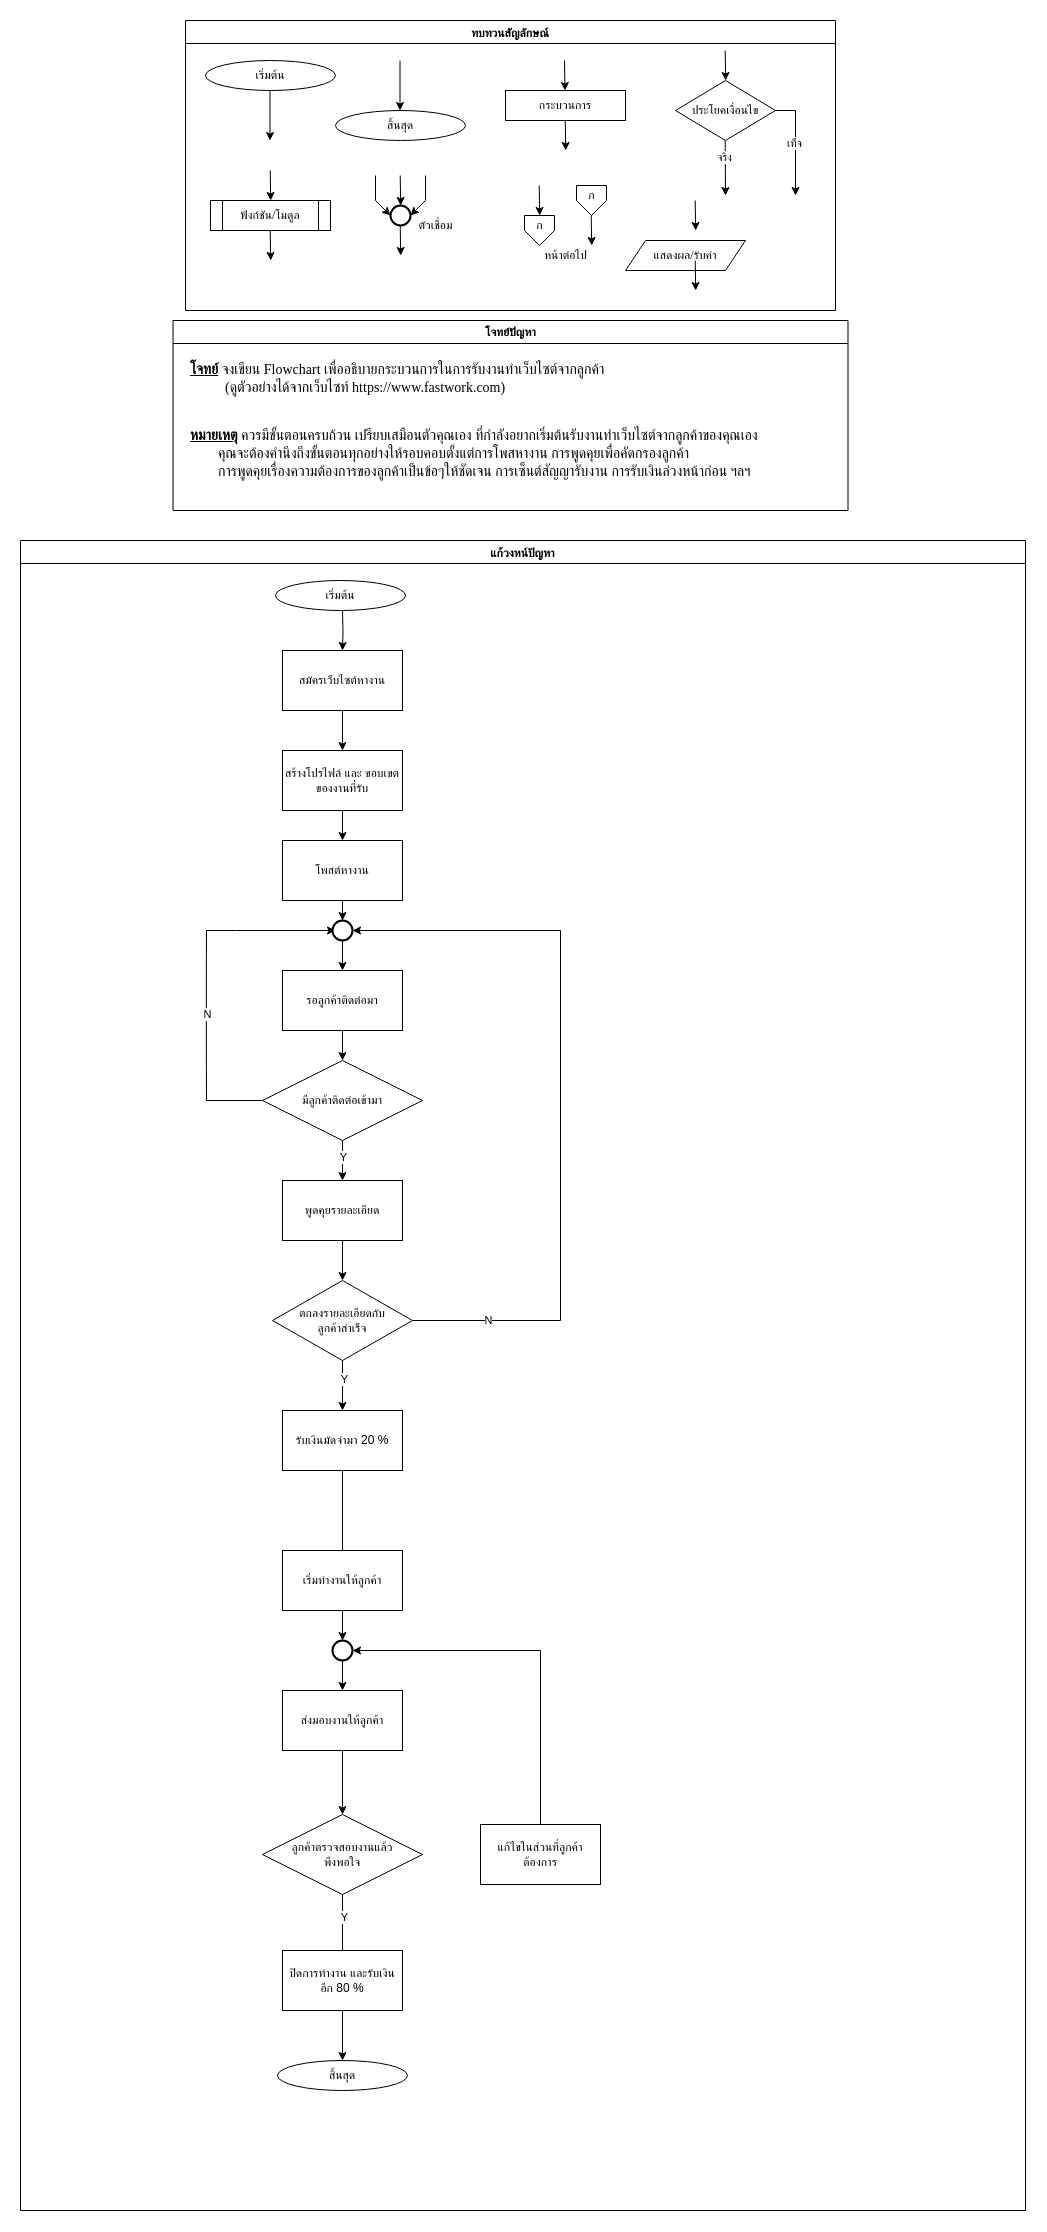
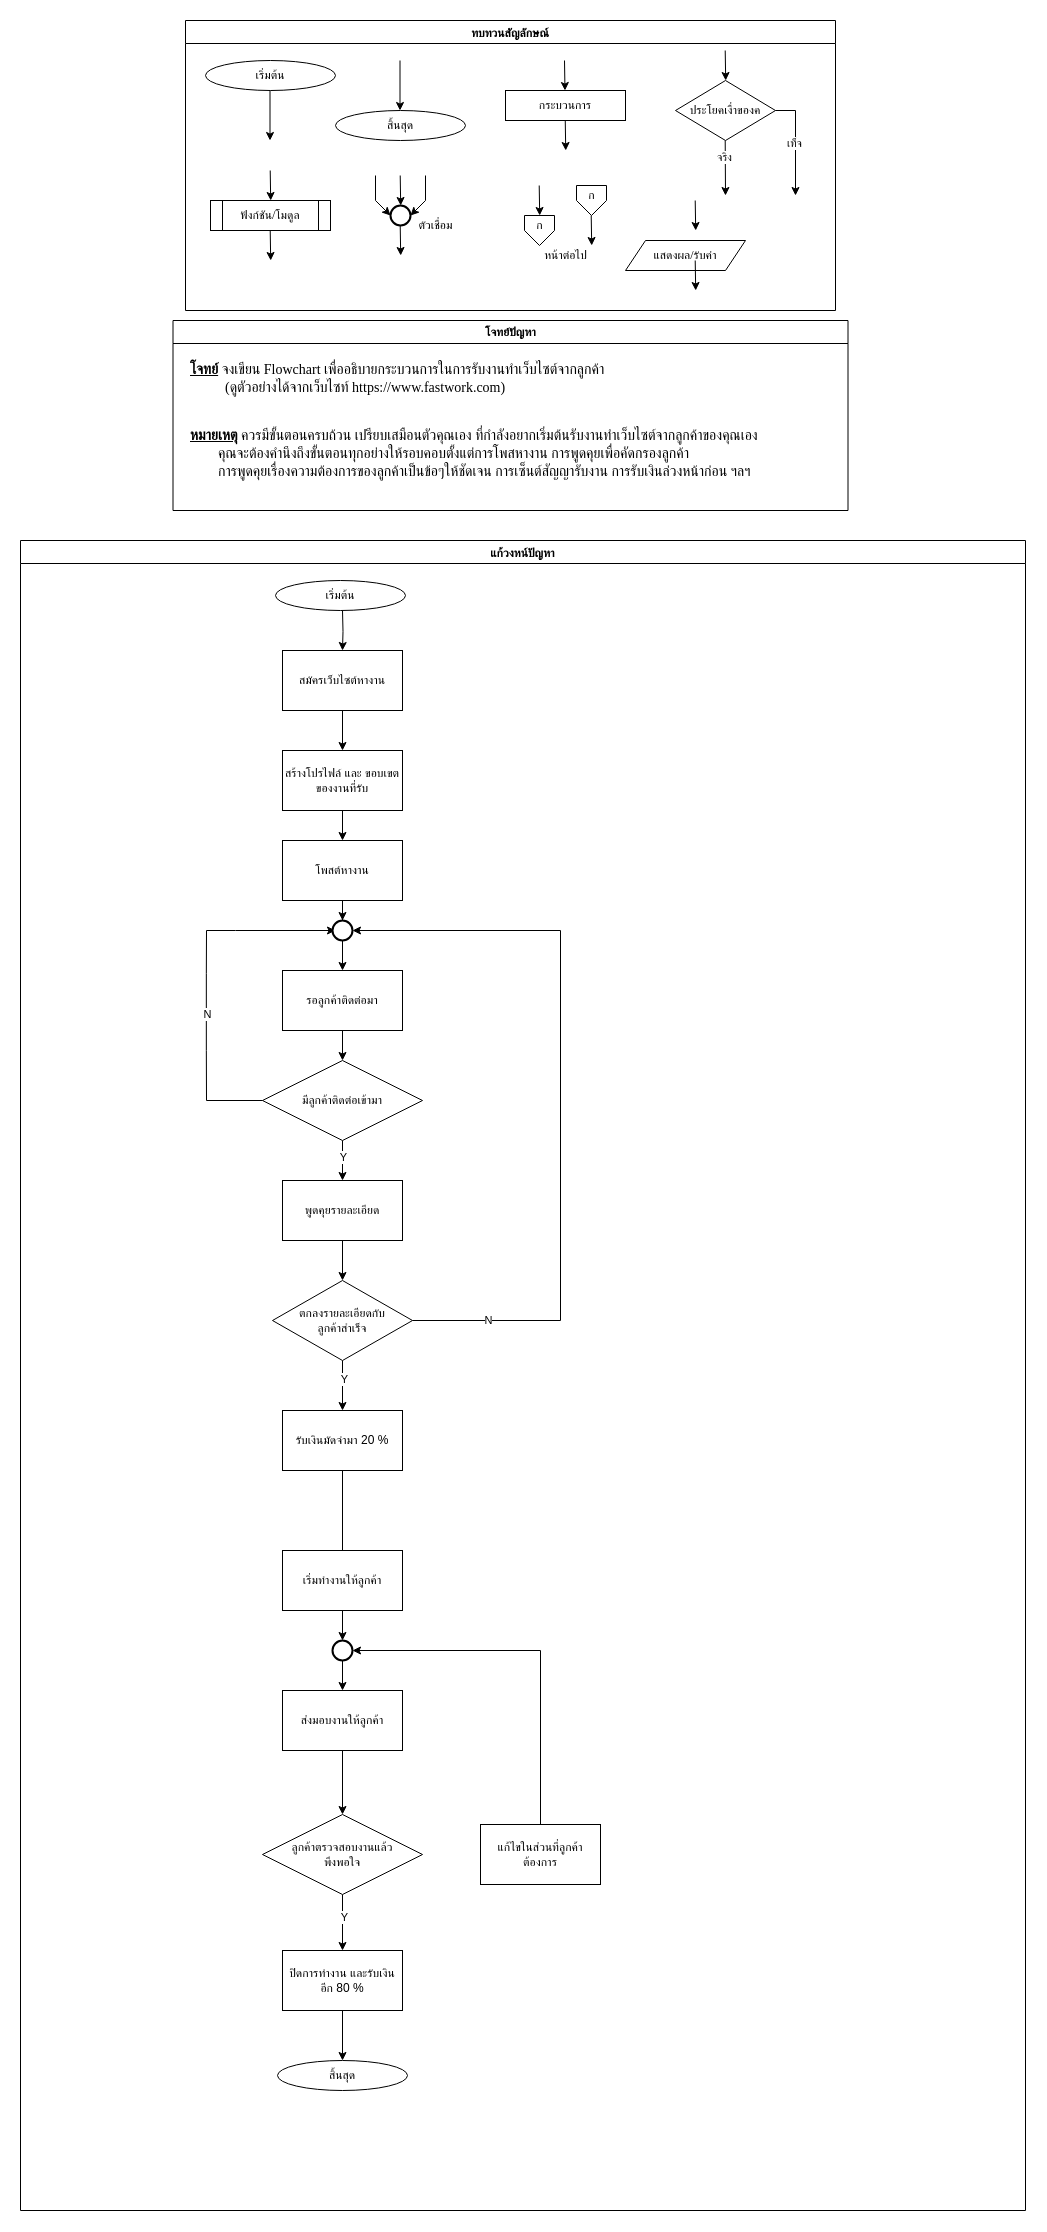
(726, 111) -> (726, 111)
(343, 1945) -> (343, 1942)
